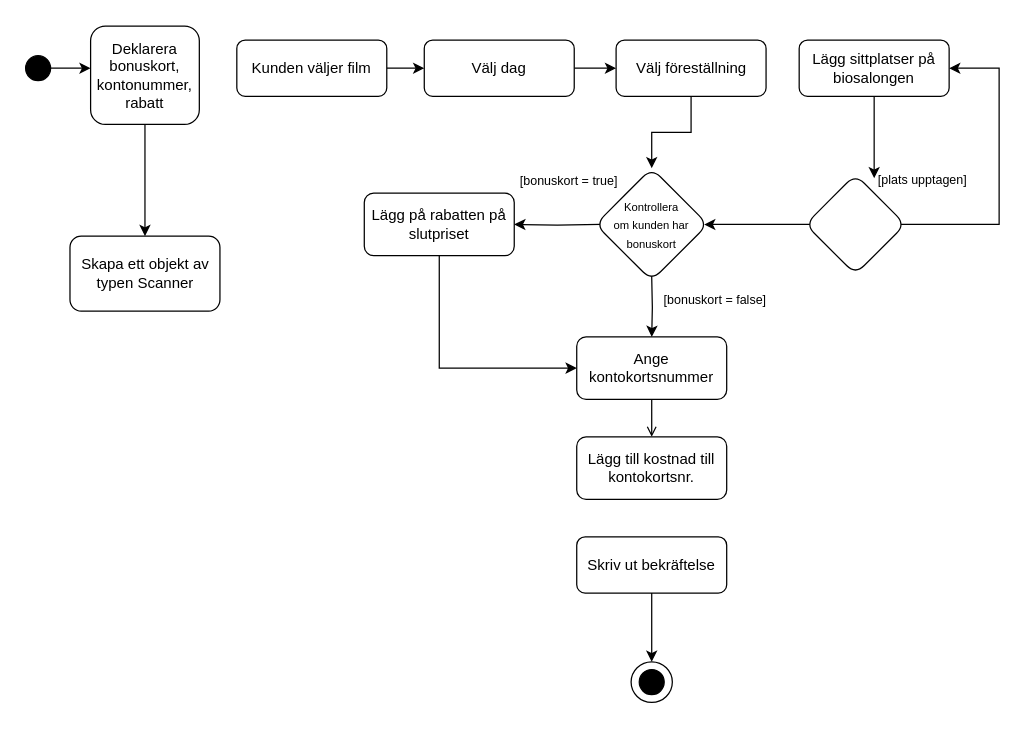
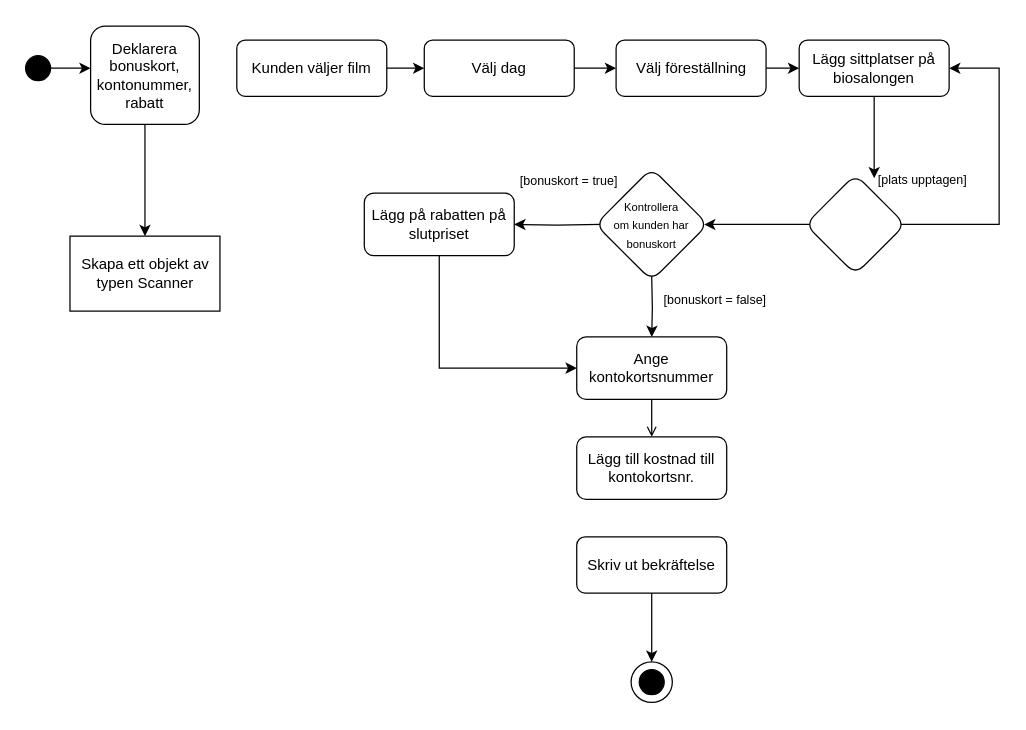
(676, 132) -> (787, 68)
(145, 274) -> (145, 274)
